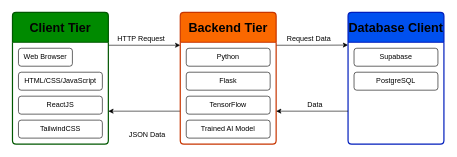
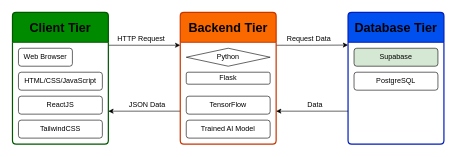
(396, 27) -> (396, 27)
(228, 57) -> (228, 57)
(396, 57) -> (396, 57)
(228, 81) -> (228, 78)
(147, 135) -> (147, 105)
